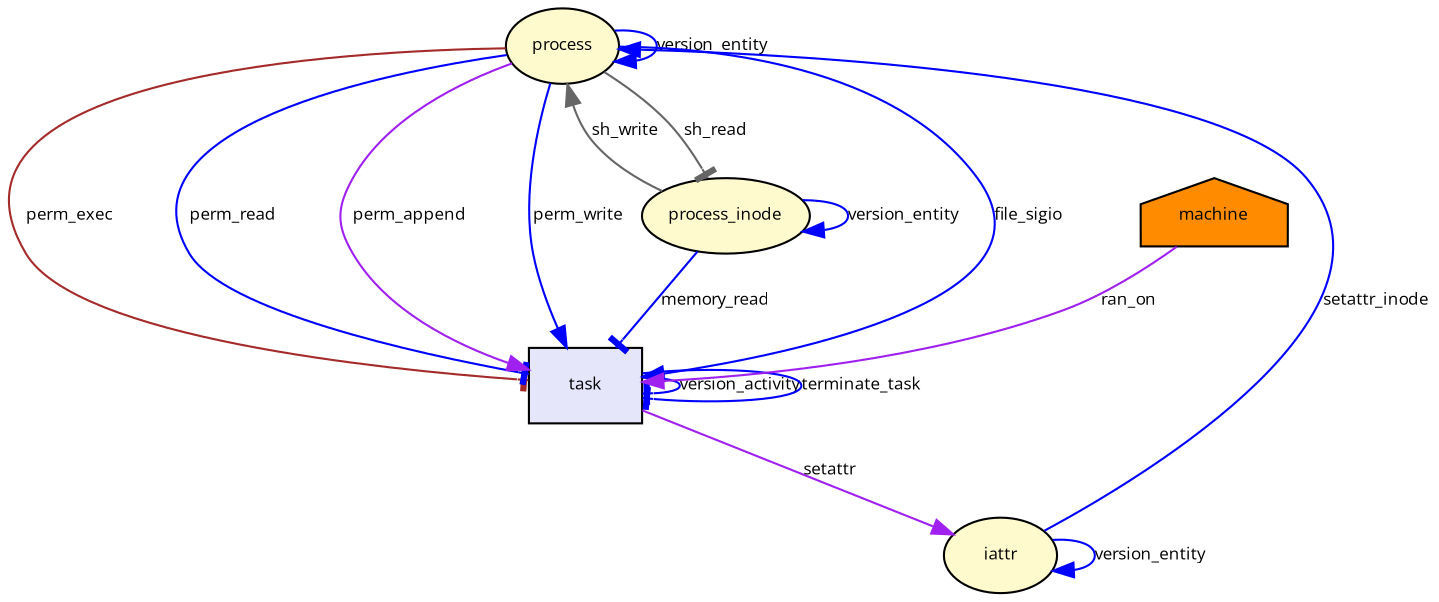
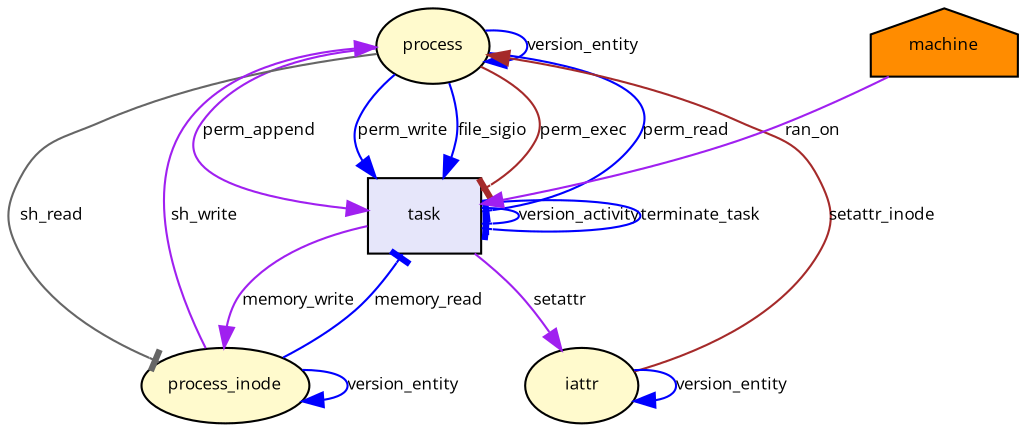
(1223, 129) -> (809, 163)
(608, 157) -> (175, 144)
none -> (282, 258)
